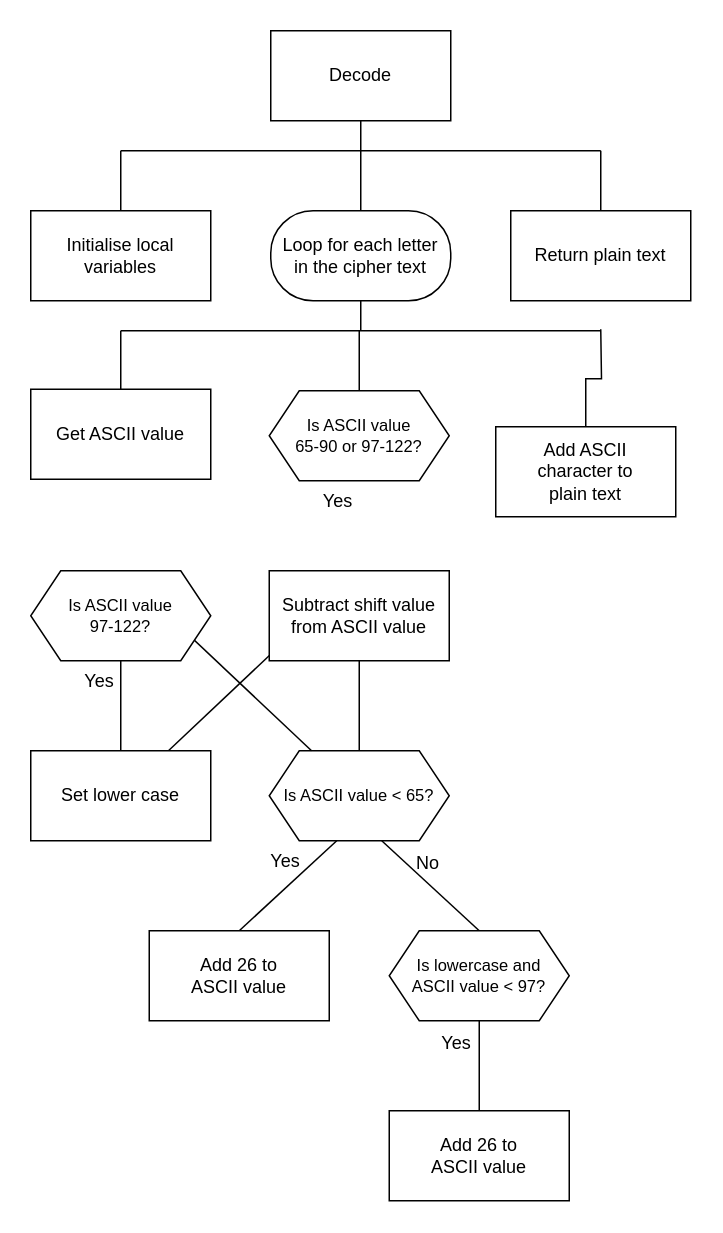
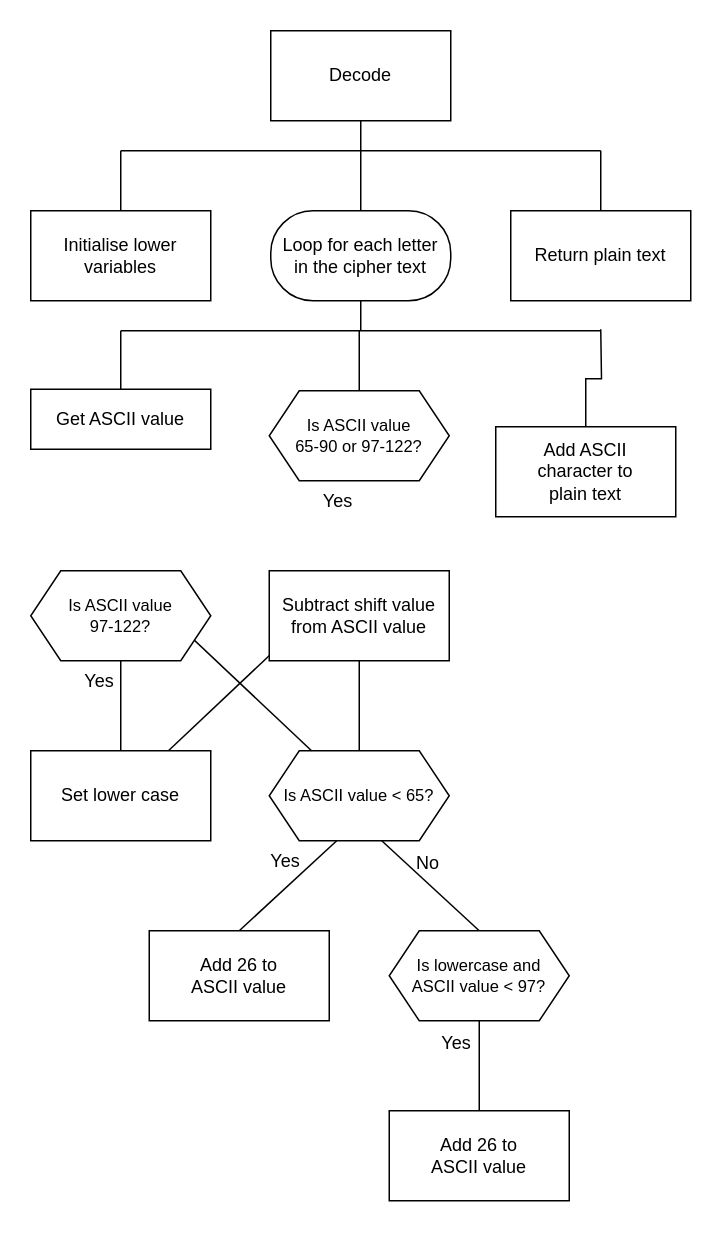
(121, 256) -> (121, 256)
(121, 434) -> (121, 419)
